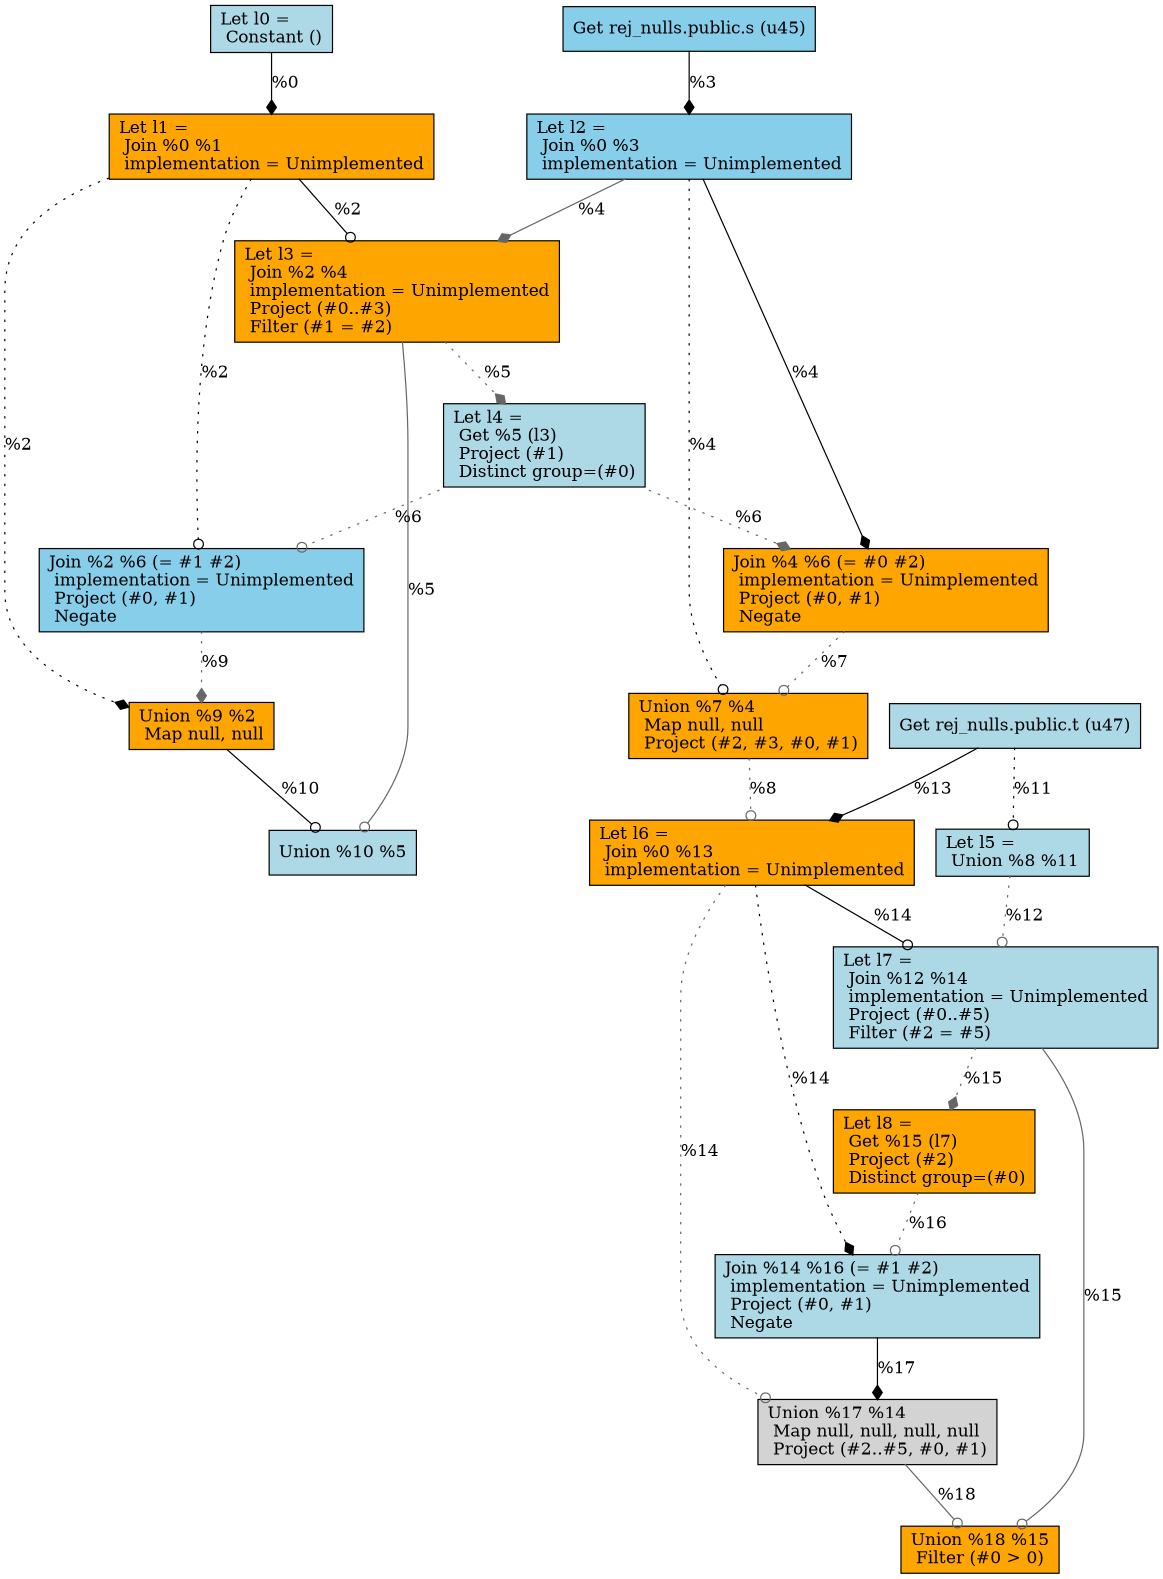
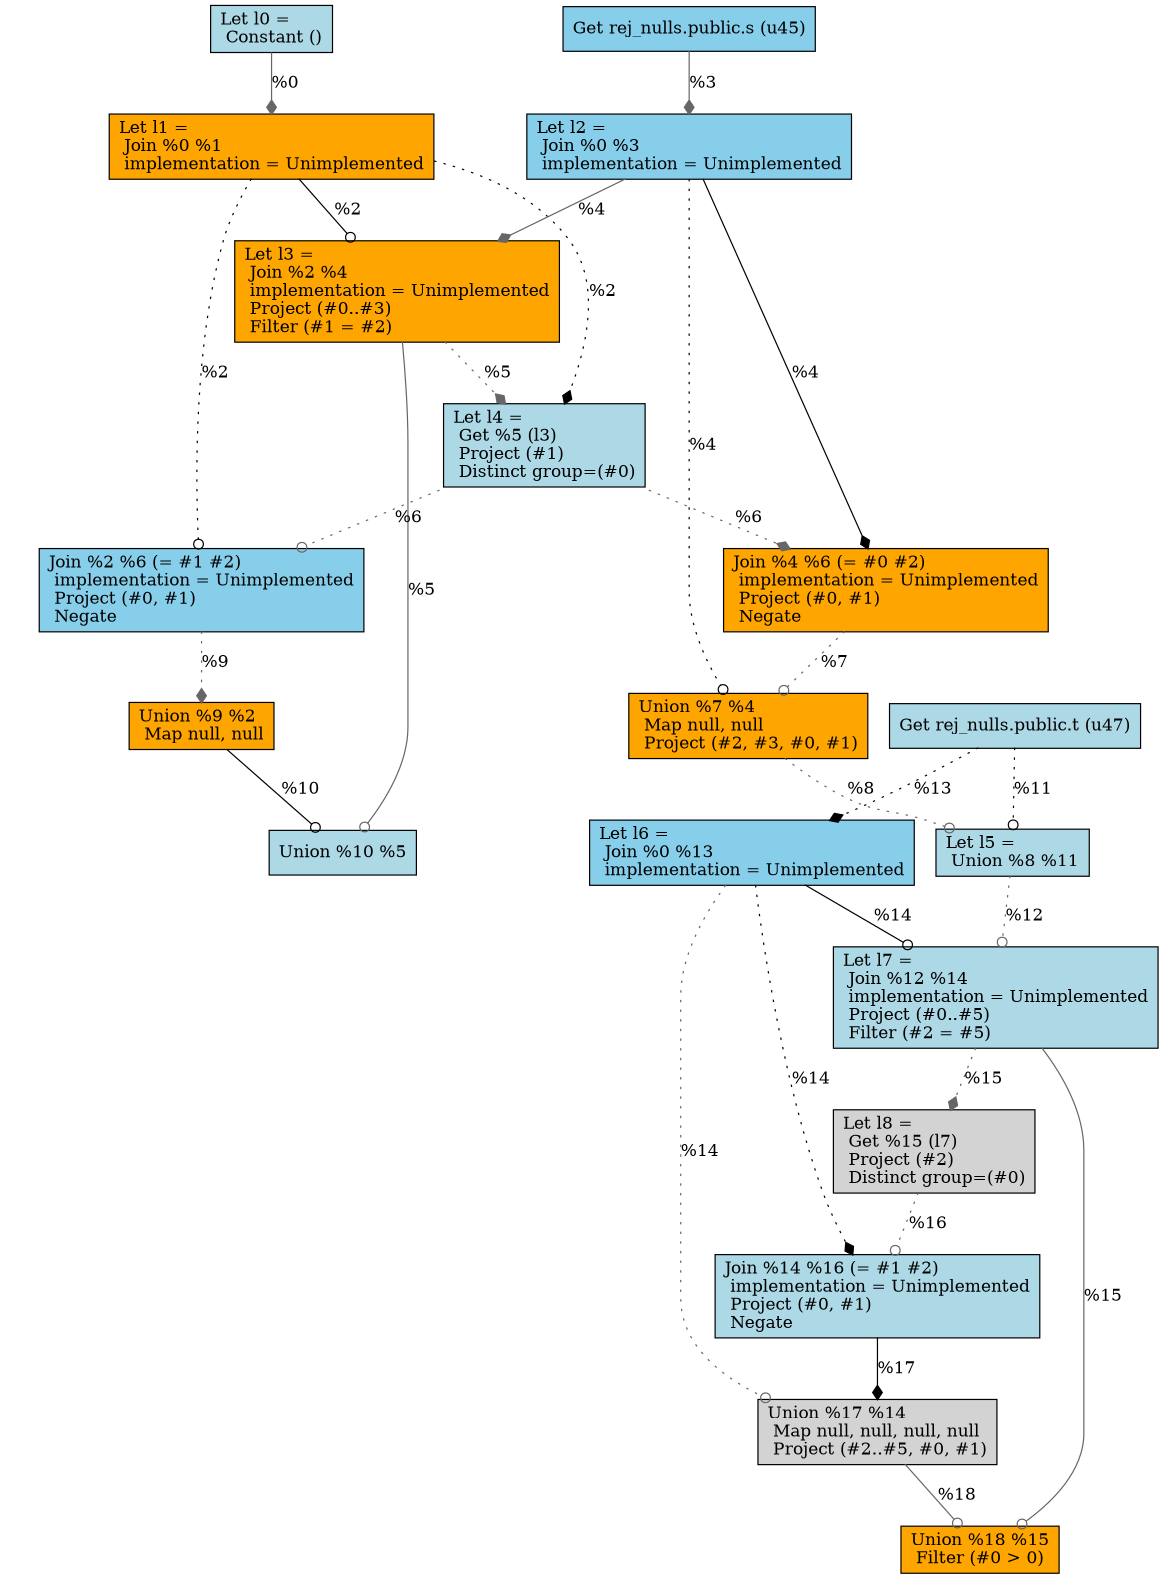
(689, 75) -> (689, 75)
(272, 76) -> (272, 76)
(5, 442) -> (568, 239)
(911, 783) -> (911, 783)
(750, 784) -> (852, 800)
(752, 853) -> (752, 853)
(934, 1151) -> (934, 1151)
